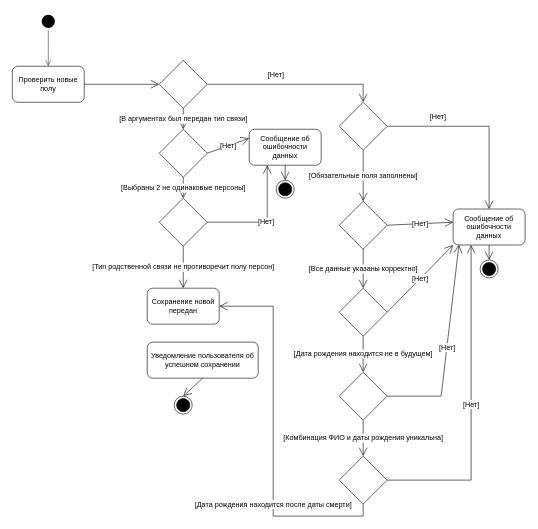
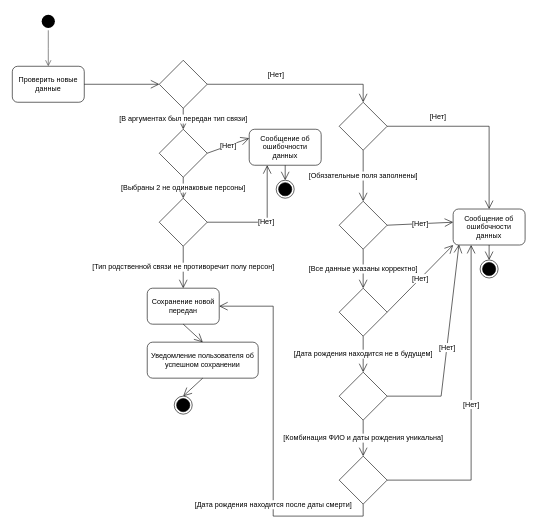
(48, 84) -> (48, 84)
none -> (192, 333)
